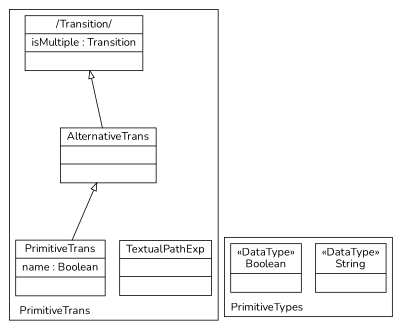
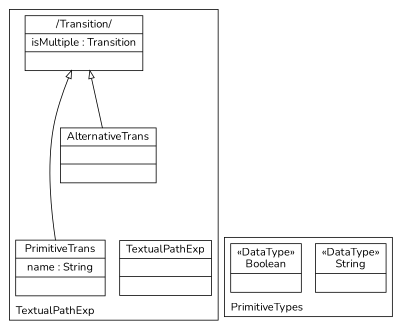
(83, 215) -> (50, 158)
(60, 267) -> (60, 267)
(55, 311) -> (55, 311)
